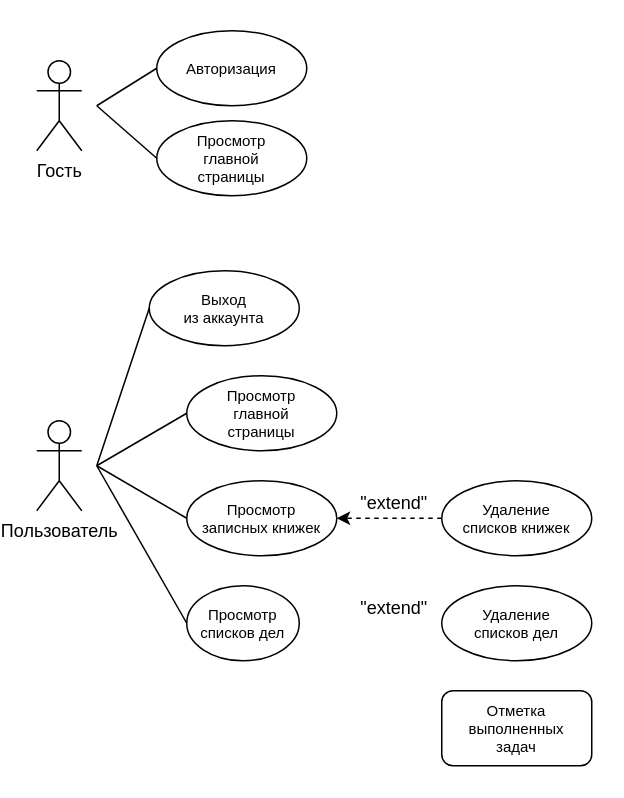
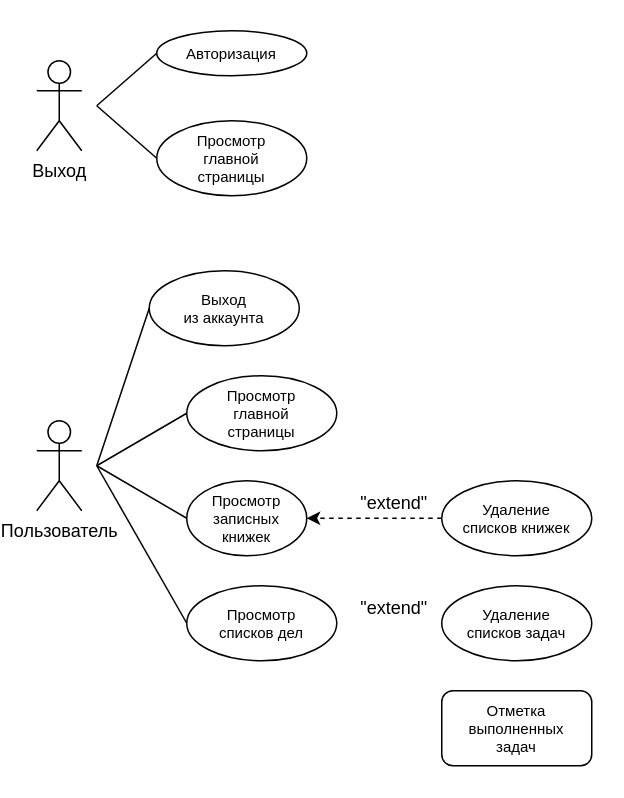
(232, 68) -> (232, 53)
(60, 172) -> (60, 172)
(262, 518) -> (247, 518)
(243, 623) -> (262, 623)
(517, 623) -> (517, 623)
